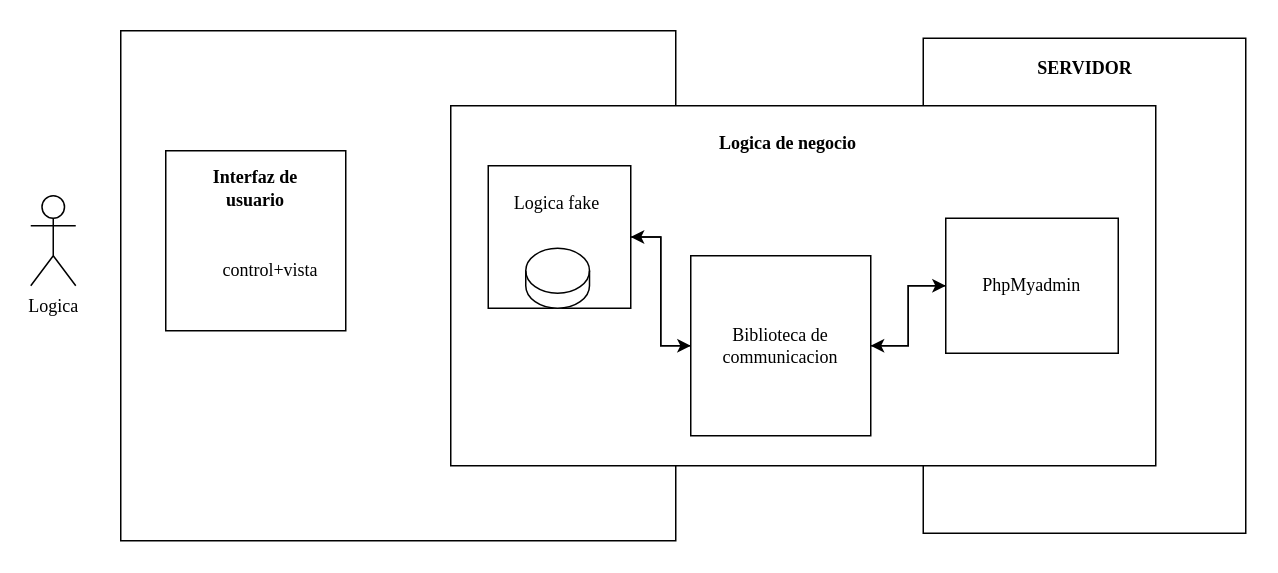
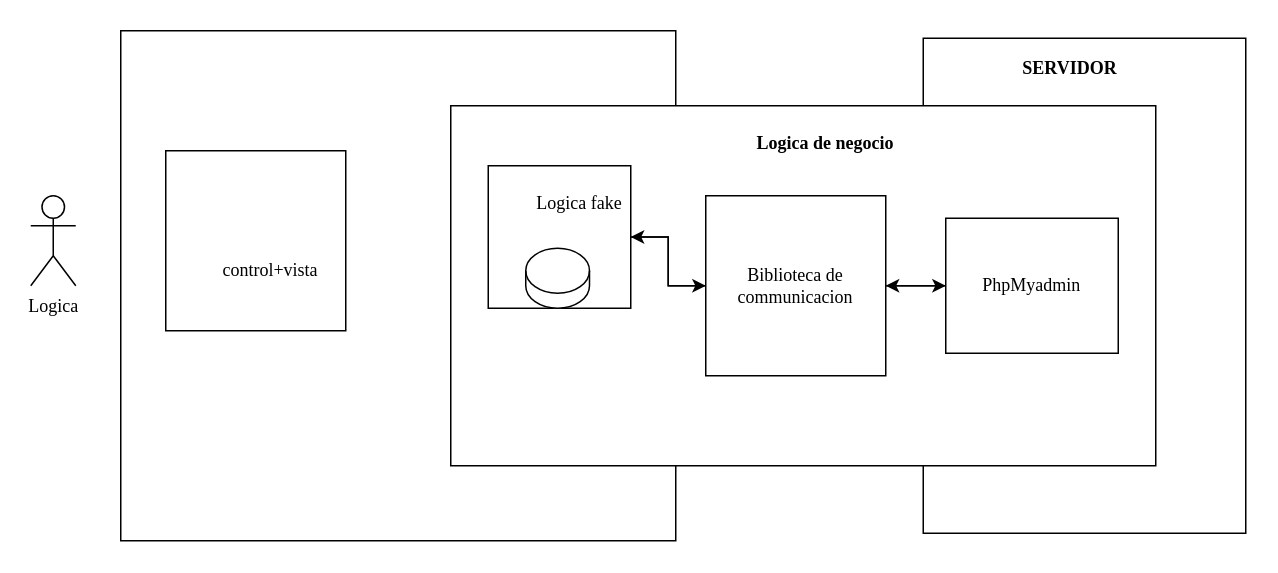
(1085, 68) -> (1070, 68)
(788, 143) -> (826, 143)
(256, 188) -> none
(558, 203) -> (580, 203)
(781, 346) -> (796, 286)
